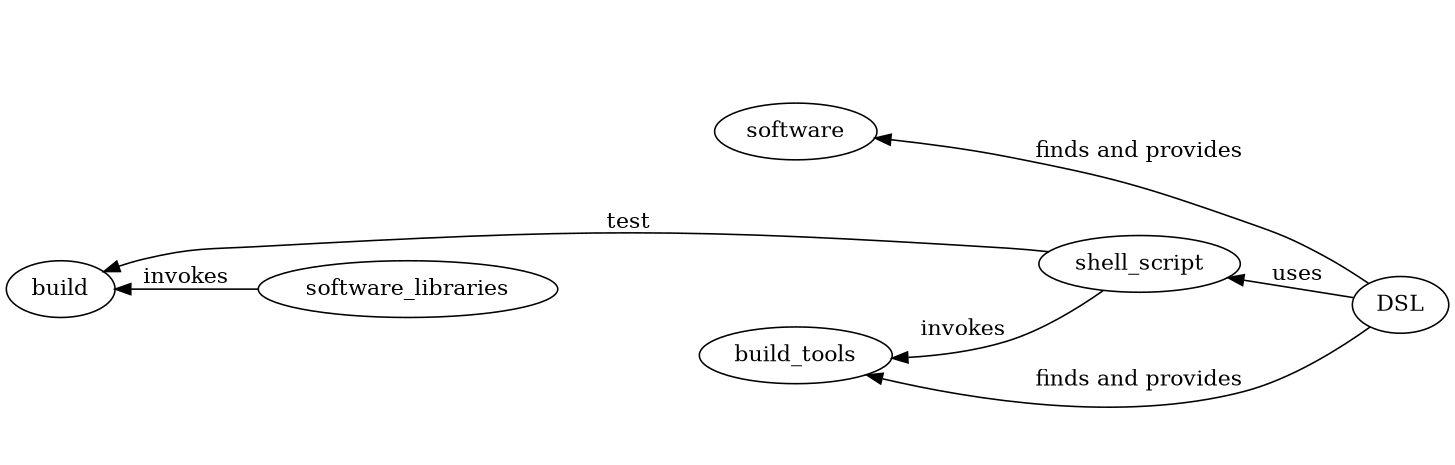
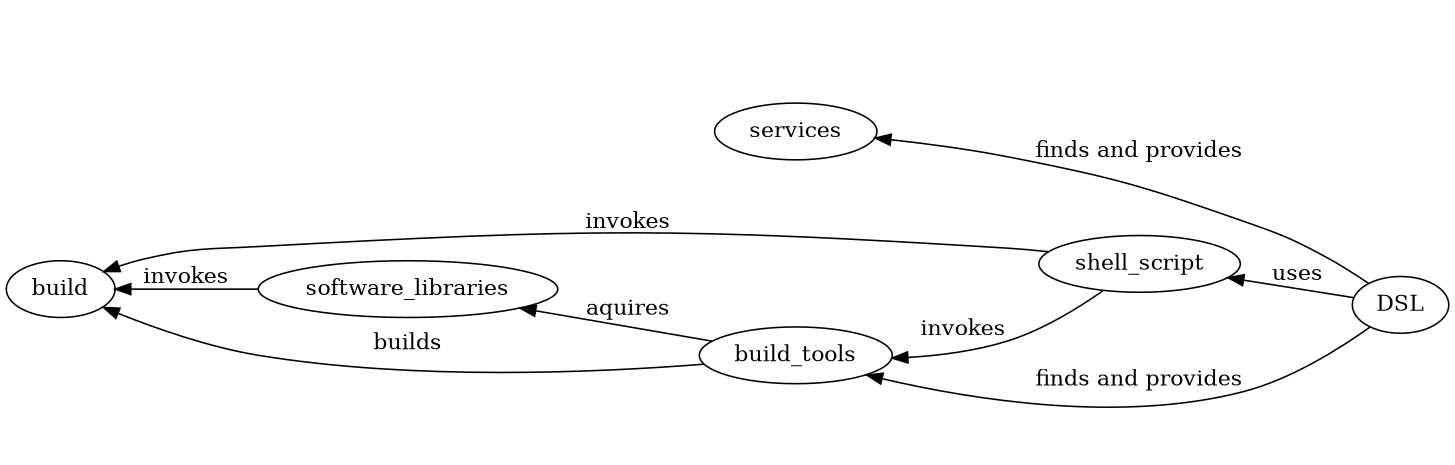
(796, 131) -> (796, 131)
(629, 222) -> (629, 222)
none -> (624, 326)
none -> (408, 370)
